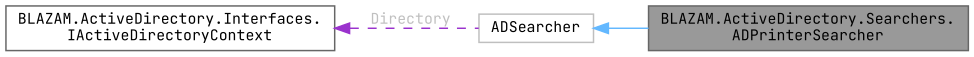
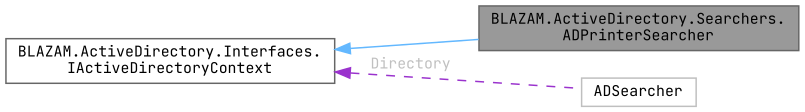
(629, 28) -> (414, 44)
